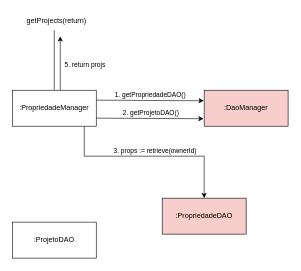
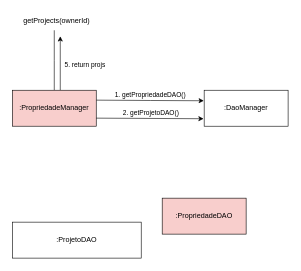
(57, 21) -> (57, 21)
(54, 108) -> (54, 108)
(246, 108) -> (246, 108)
(84, 155) -> none
(54, 240) -> (77, 240)
